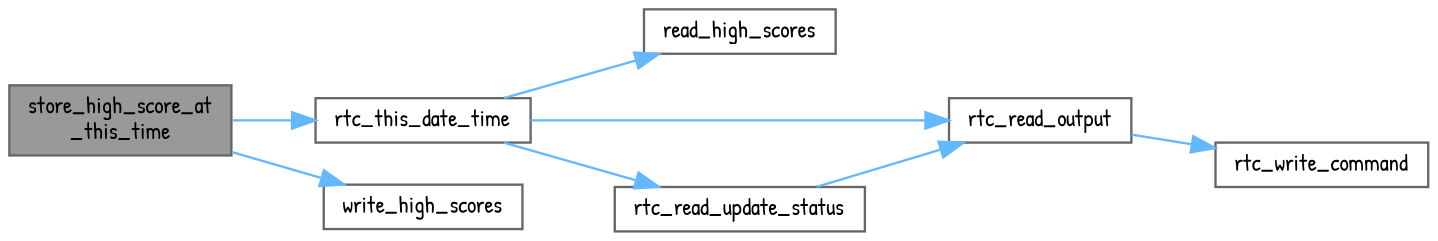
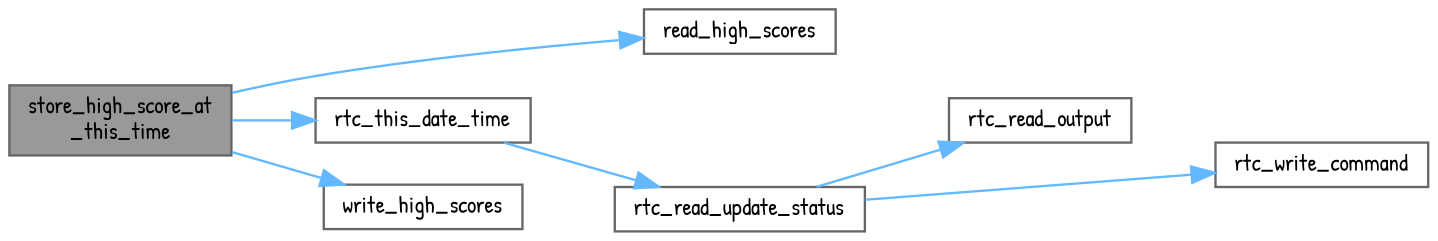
(570, 79) -> (425, 60)
(728, 120) -> none
(1162, 139) -> (1028, 187)
